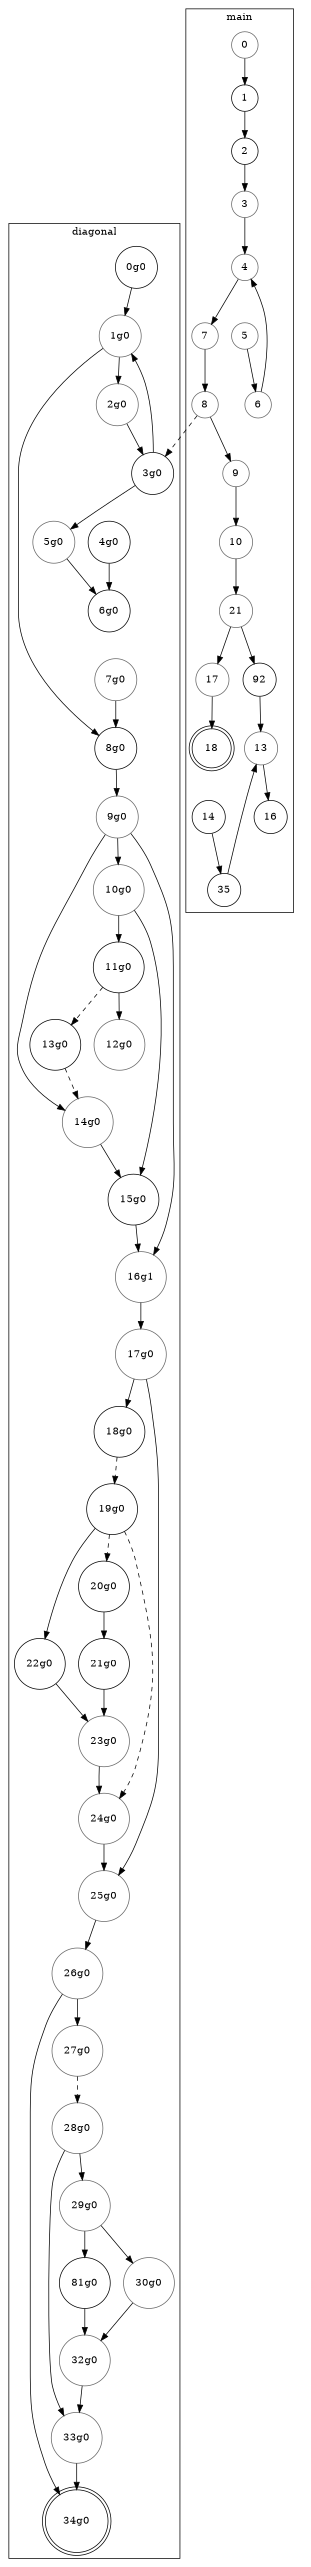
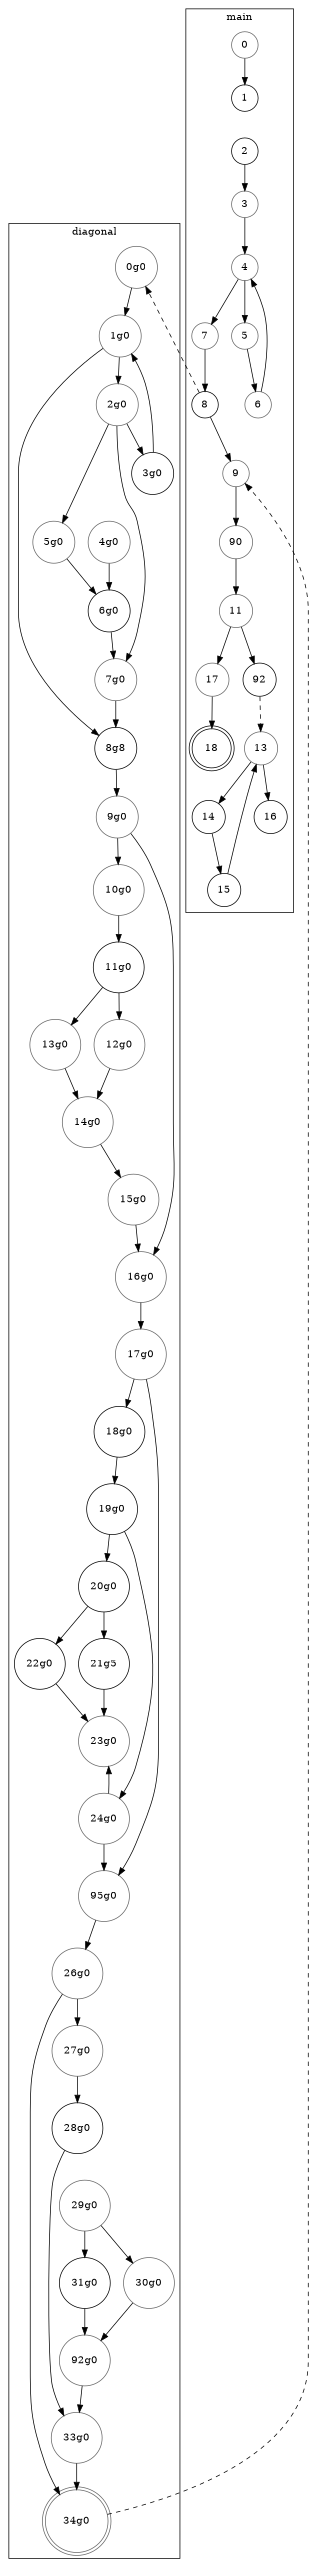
(245, 121) -> none
(136, 267) -> (136, 267)
none -> (245, 298)
(205, 405) -> (205, 405)
(190, 424) -> (174, 343)
(106, 505) -> (87, 470)
none -> (141, 539)
(109, 542) -> (109, 542)
(236, 542) -> (236, 542)
(236, 611) -> (236, 611)
none -> (112, 642)
(260, 710) -> (260, 710)
(116, 748) -> (116, 748)
none -> (237, 780)
(224, 890) -> (224, 890)
(35, 971) -> (105, 1080)
(89, 1003) -> (89, 1003)
(161, 1037) -> none
(55, 1045) -> (55, 1045)
(70, 1080) -> (70, 1080)
(133, 1200) -> (133, 1200)
(141, 1277) -> (141, 1277)
(116, 1467) -> (116, 1467)
(108, 1544) -> (108, 1544)
none -> (308, 1553)
(65, 1577) -> (74, 1622)
(153, 1662) -> (153, 1662)
(104, 1664) -> (104, 1664)
(99, 1776) -> (109, 1784)
(104, 1896) -> (104, 1896)
(77, 2086) -> (77, 2086)
(77, 2128) -> (77, 2128)
(81, 2163) -> none
(85, 2283) -> (85, 2283)
(85, 2360) -> (85, 2360)
(77, 2521) -> (77, 2521)
